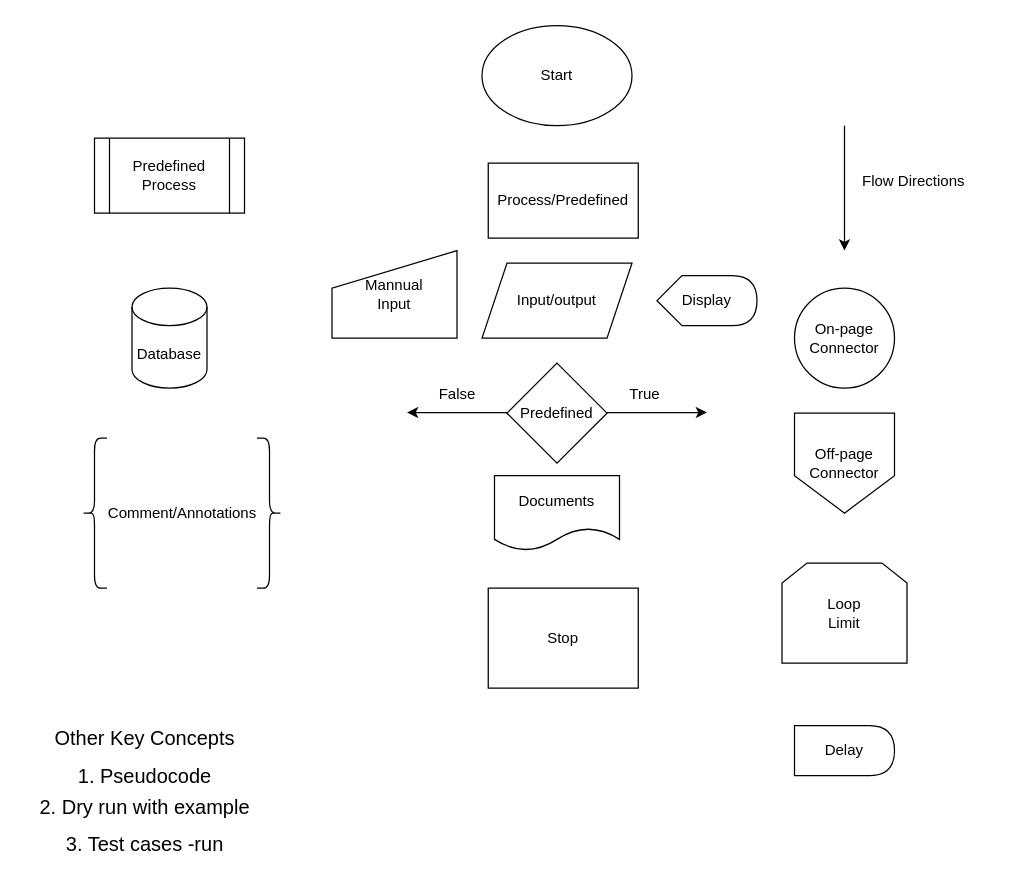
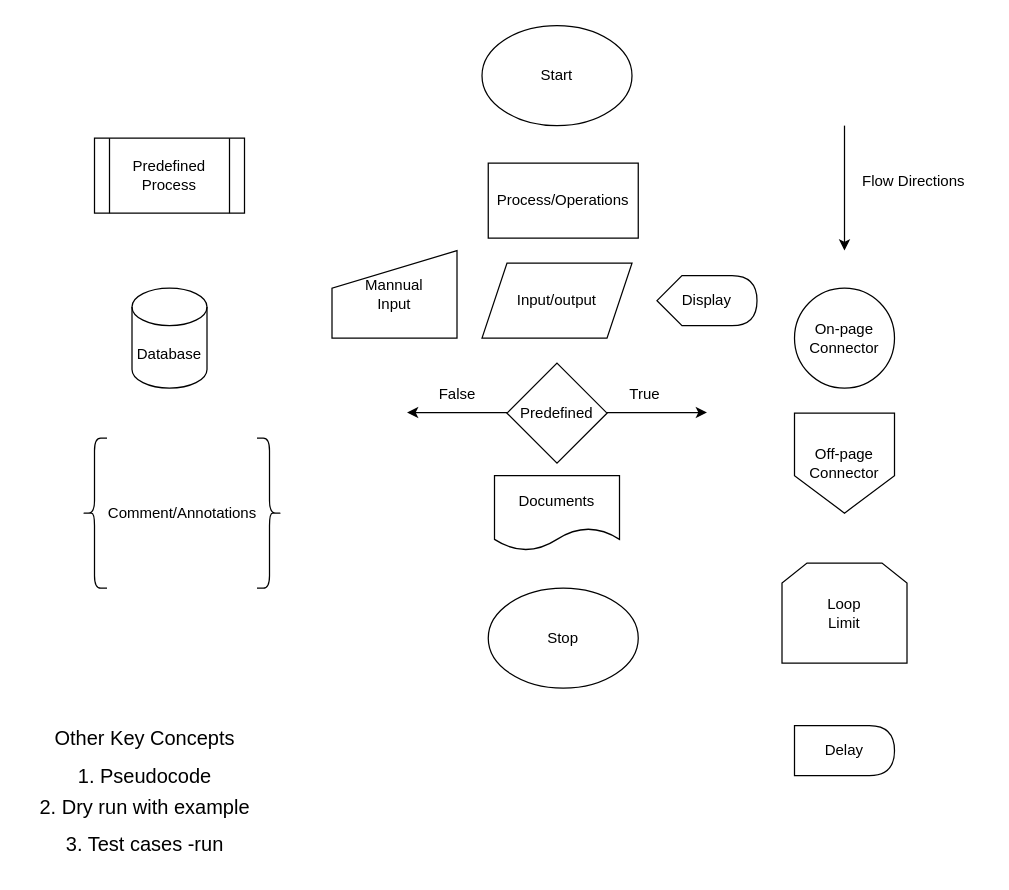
(563, 201) -> (563, 201)
(563, 638) -> (563, 638)
